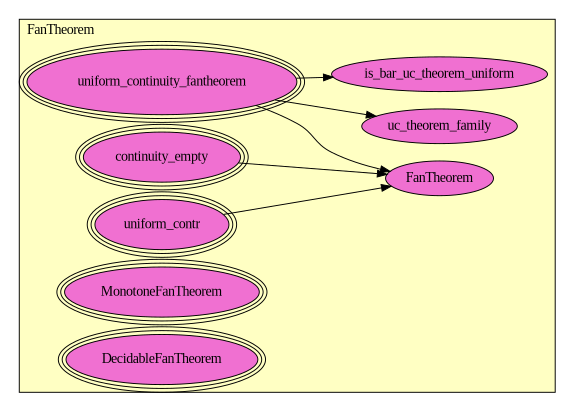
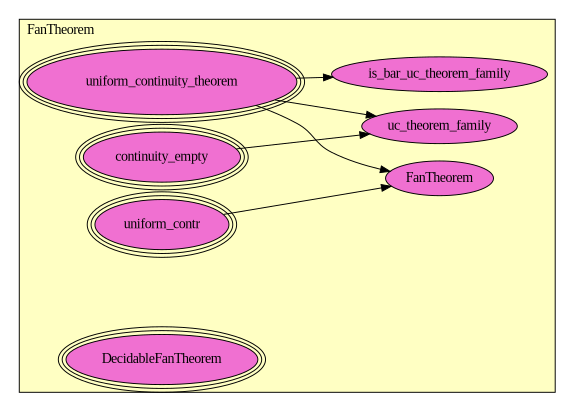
(440, 74) -> (440, 74)
(162, 82) -> (162, 82)
(308, 168) -> (298, 142)
(162, 292) -> none
